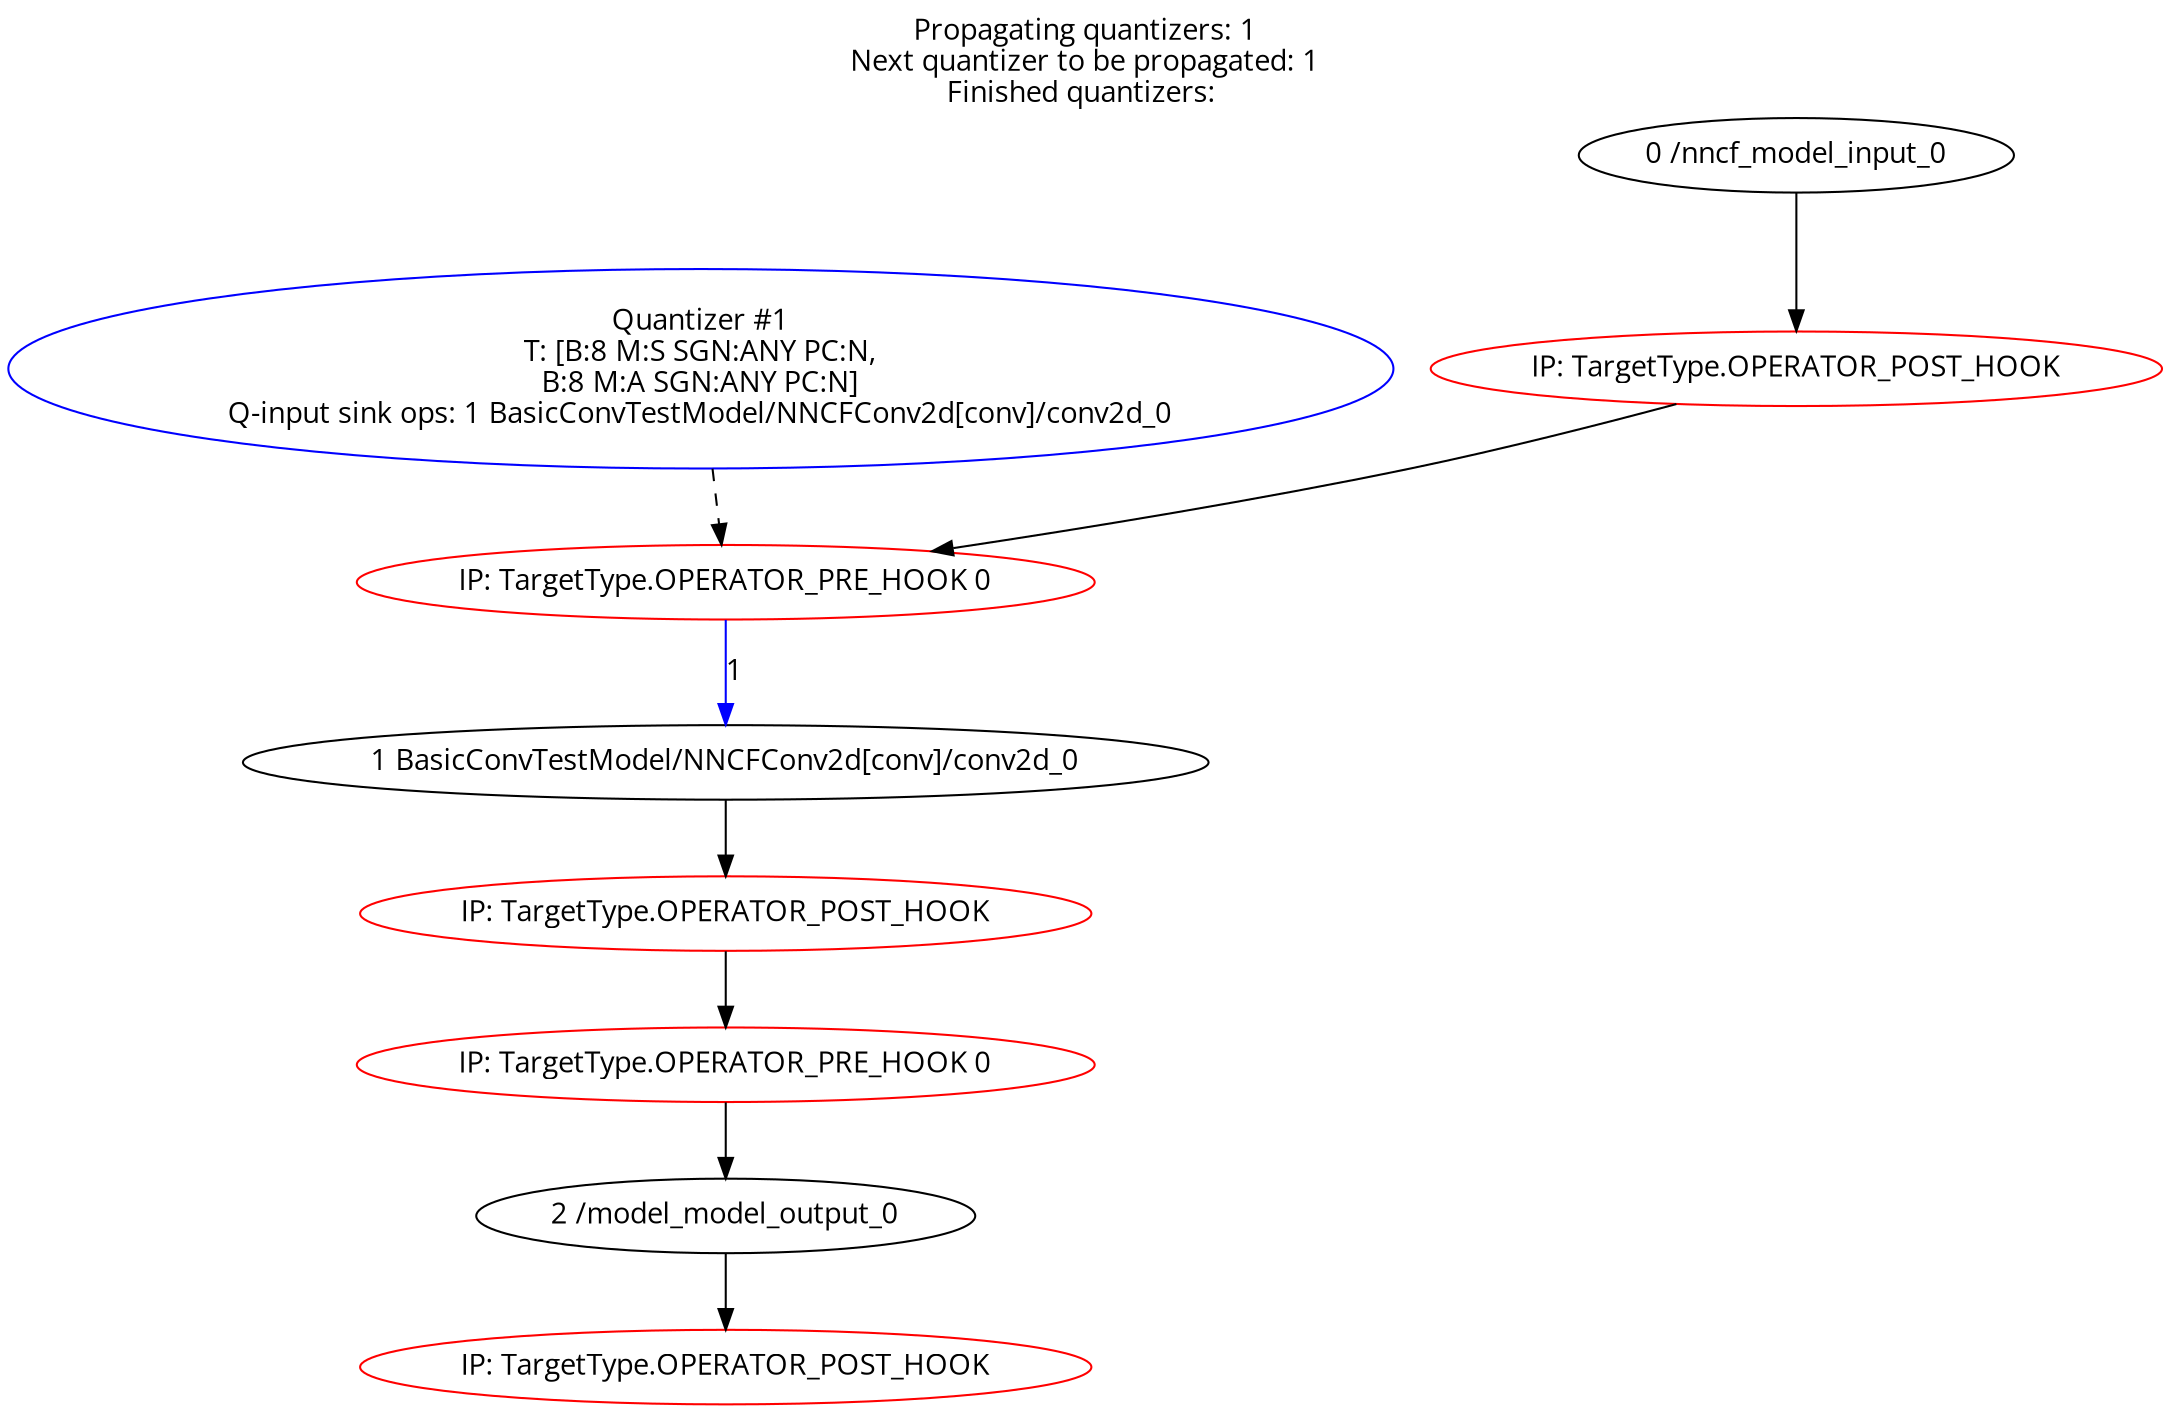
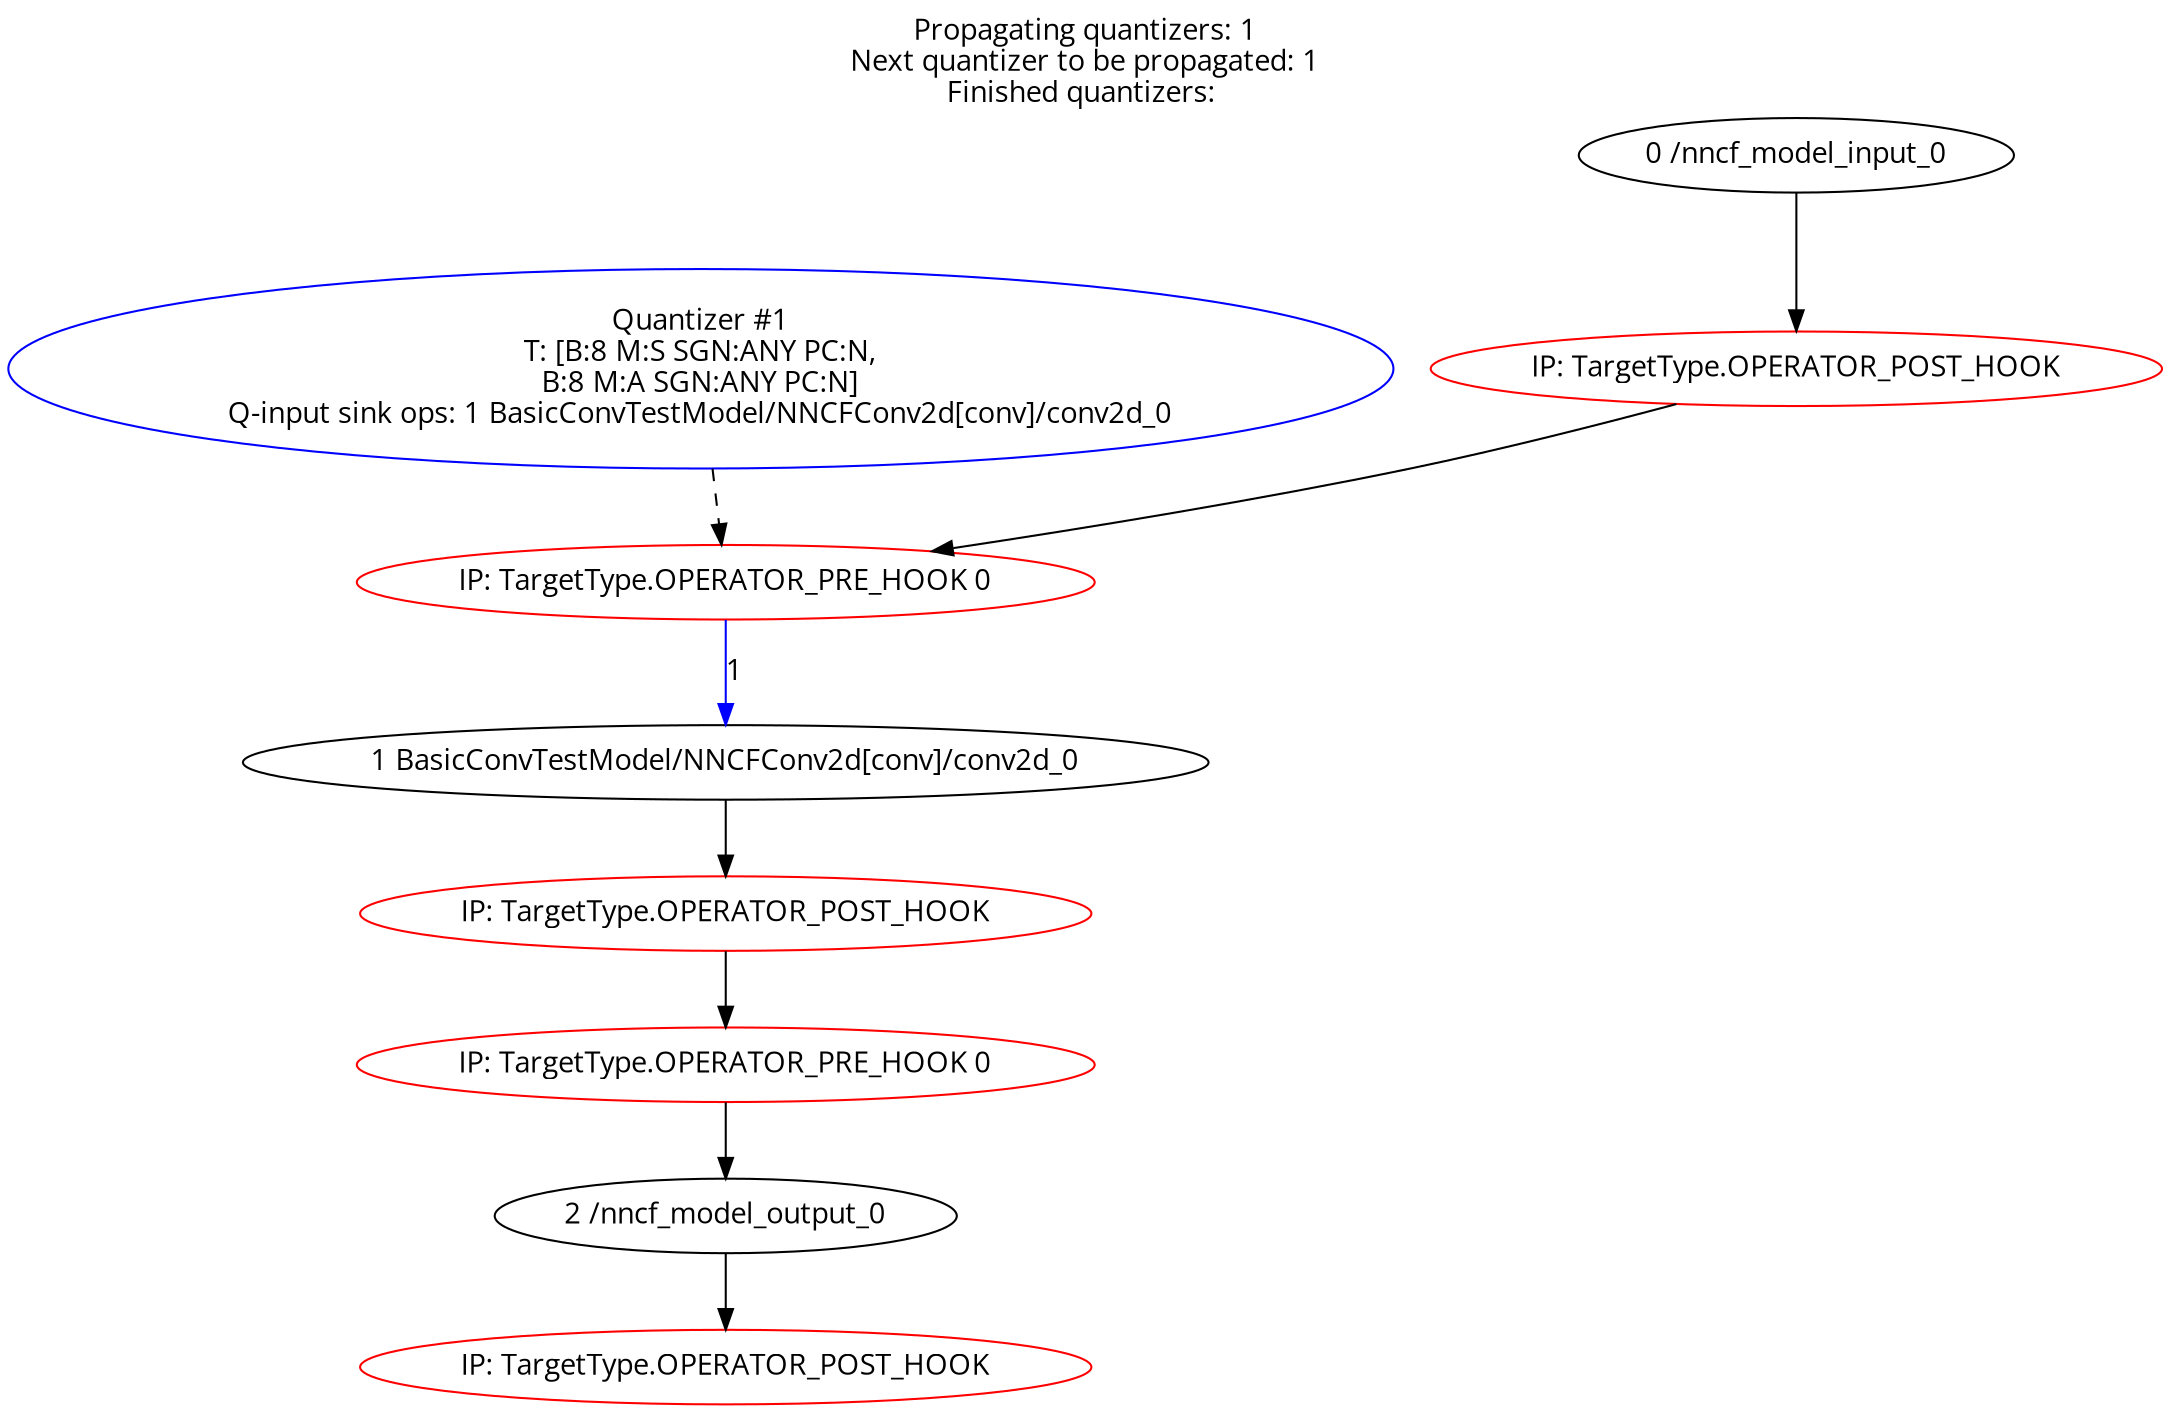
(726, 1216) -> (726, 1216)
